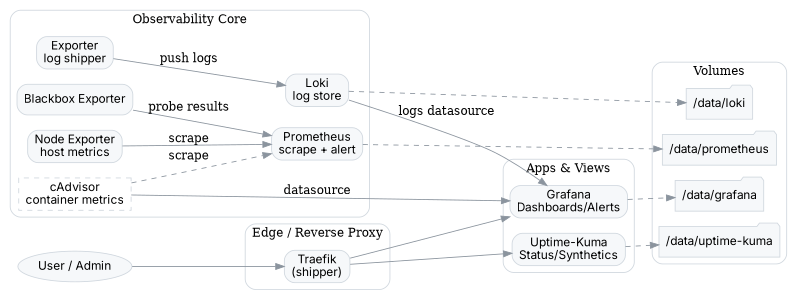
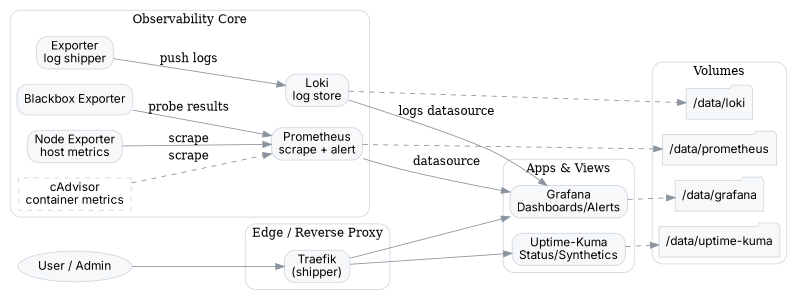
(316, 198) -> (432, 176)
